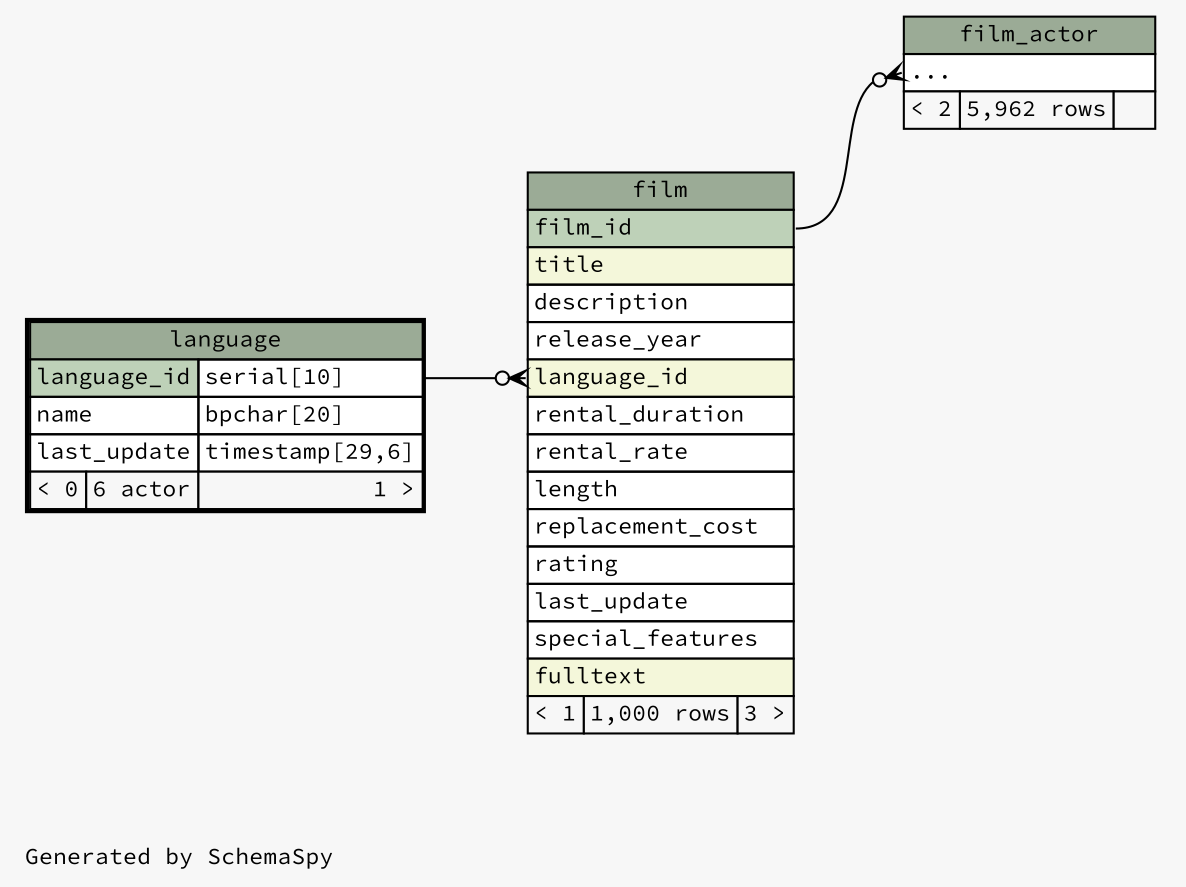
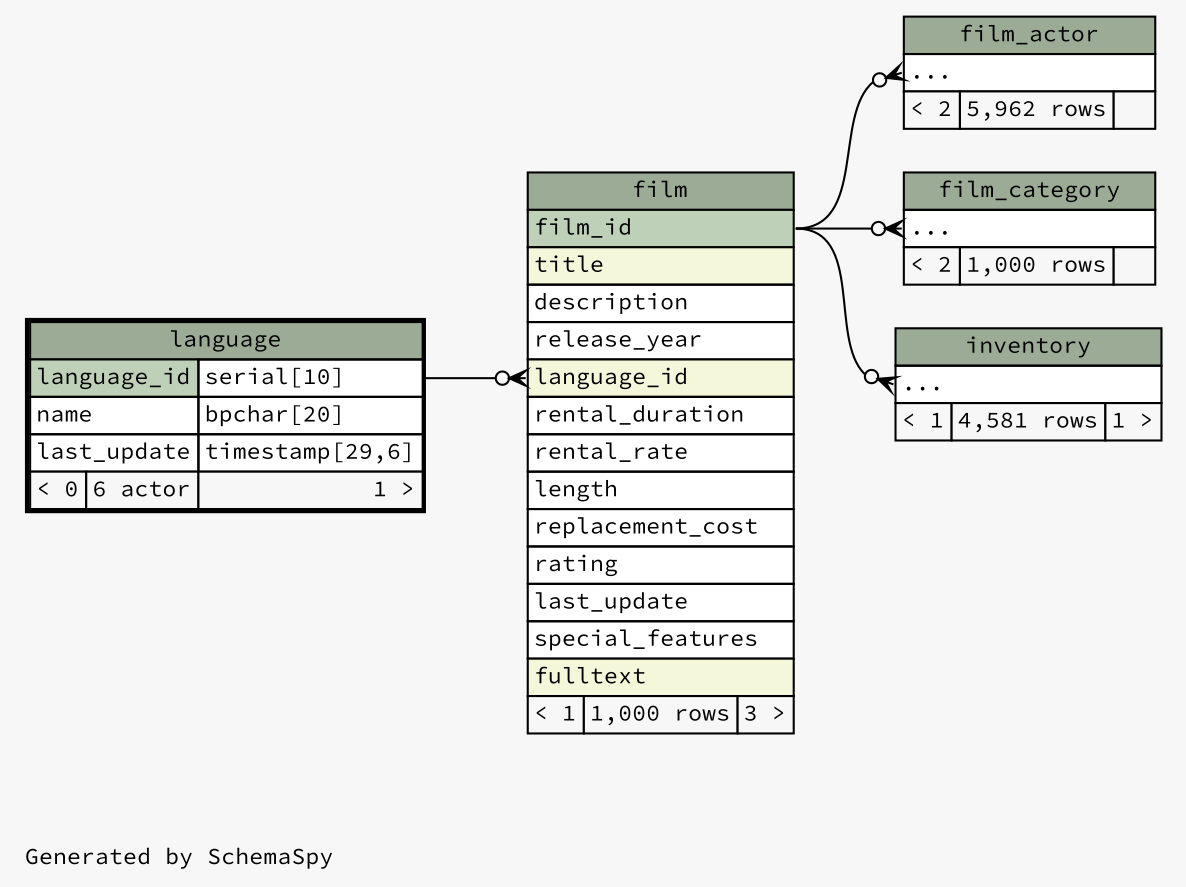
none -> (1028, 229)
none -> (1028, 384)
